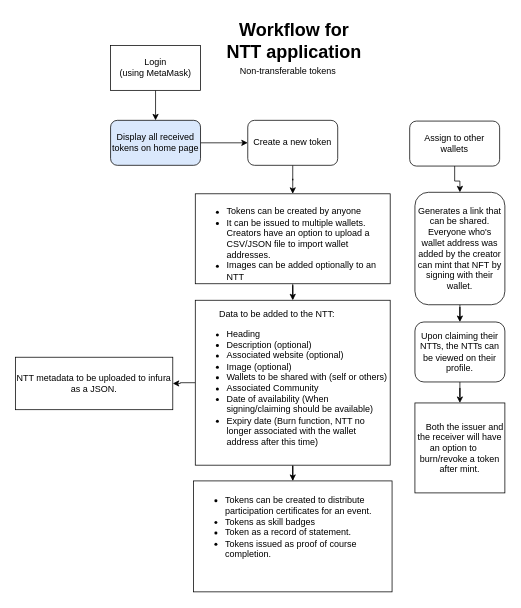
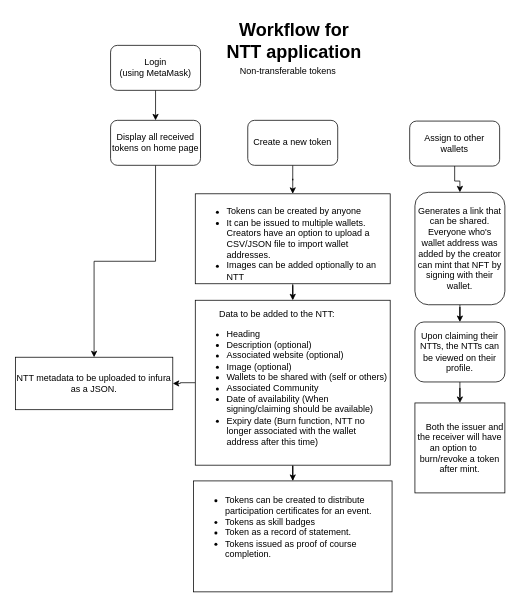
(156, 68) -> (156, 68)
(156, 143) -> (156, 143)
(222, 143) -> (156, 244)
